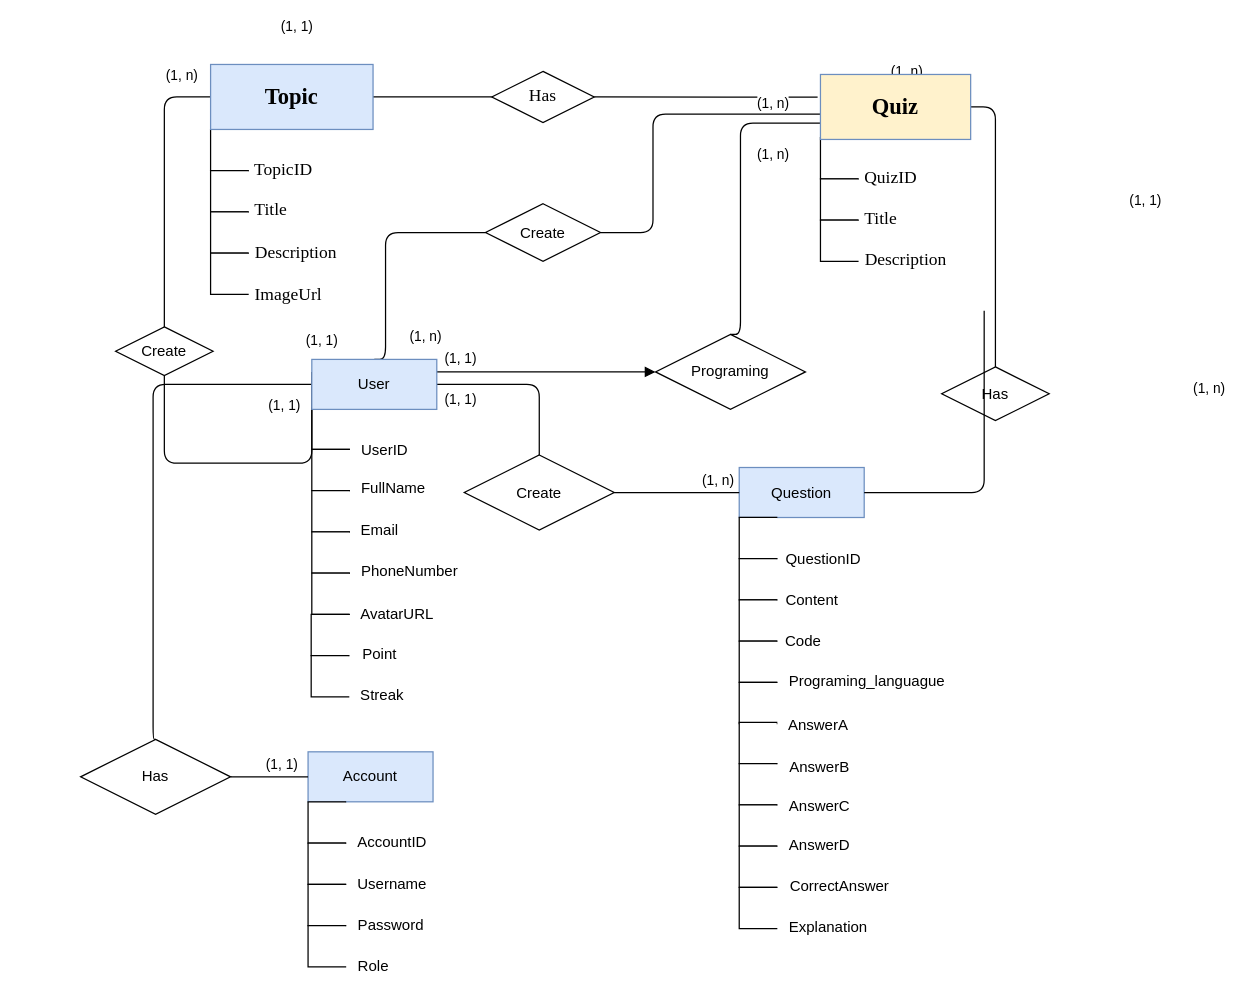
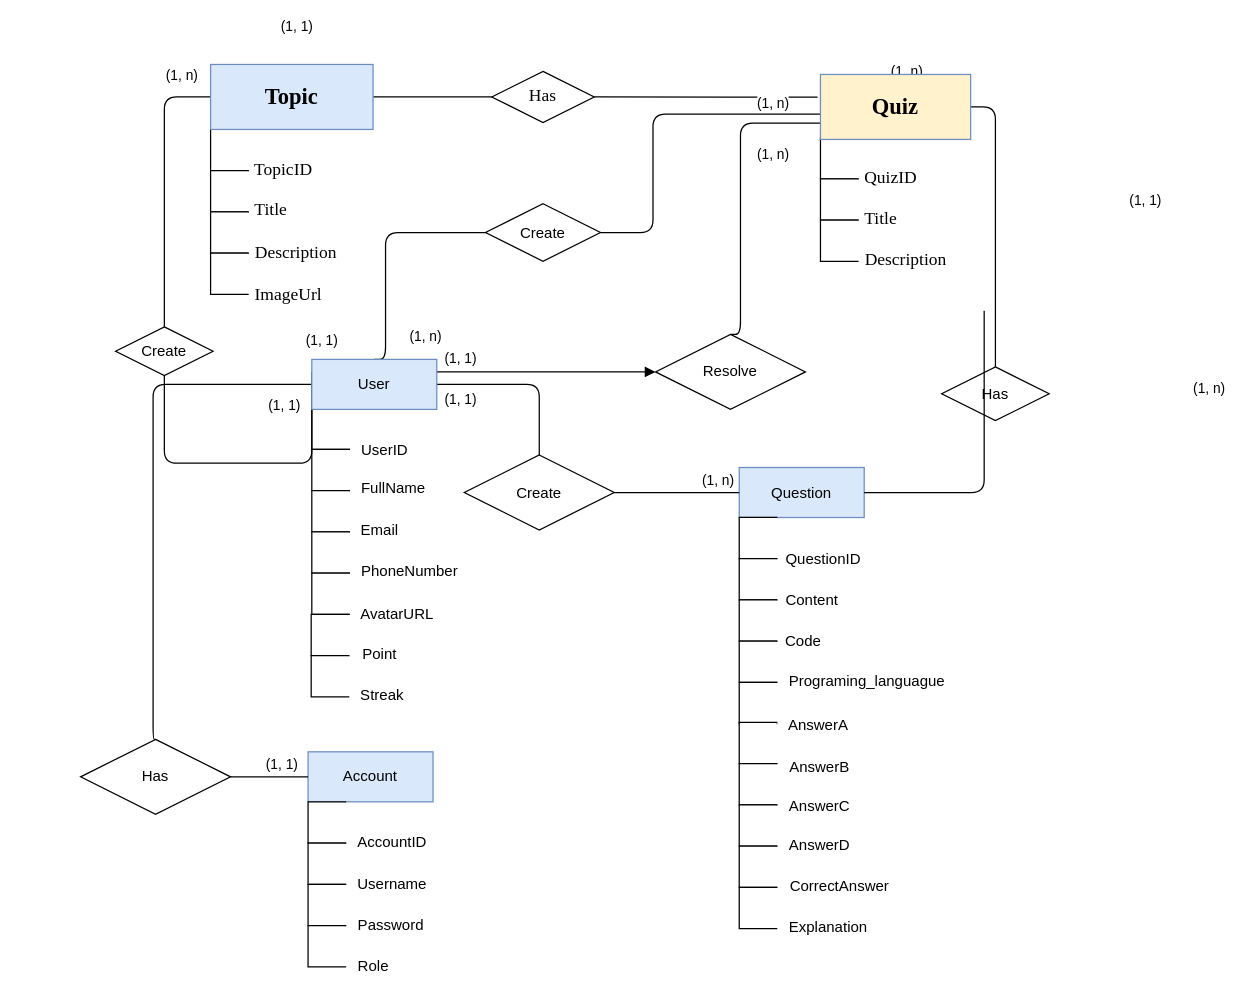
(731, 372) -> (731, 372)
